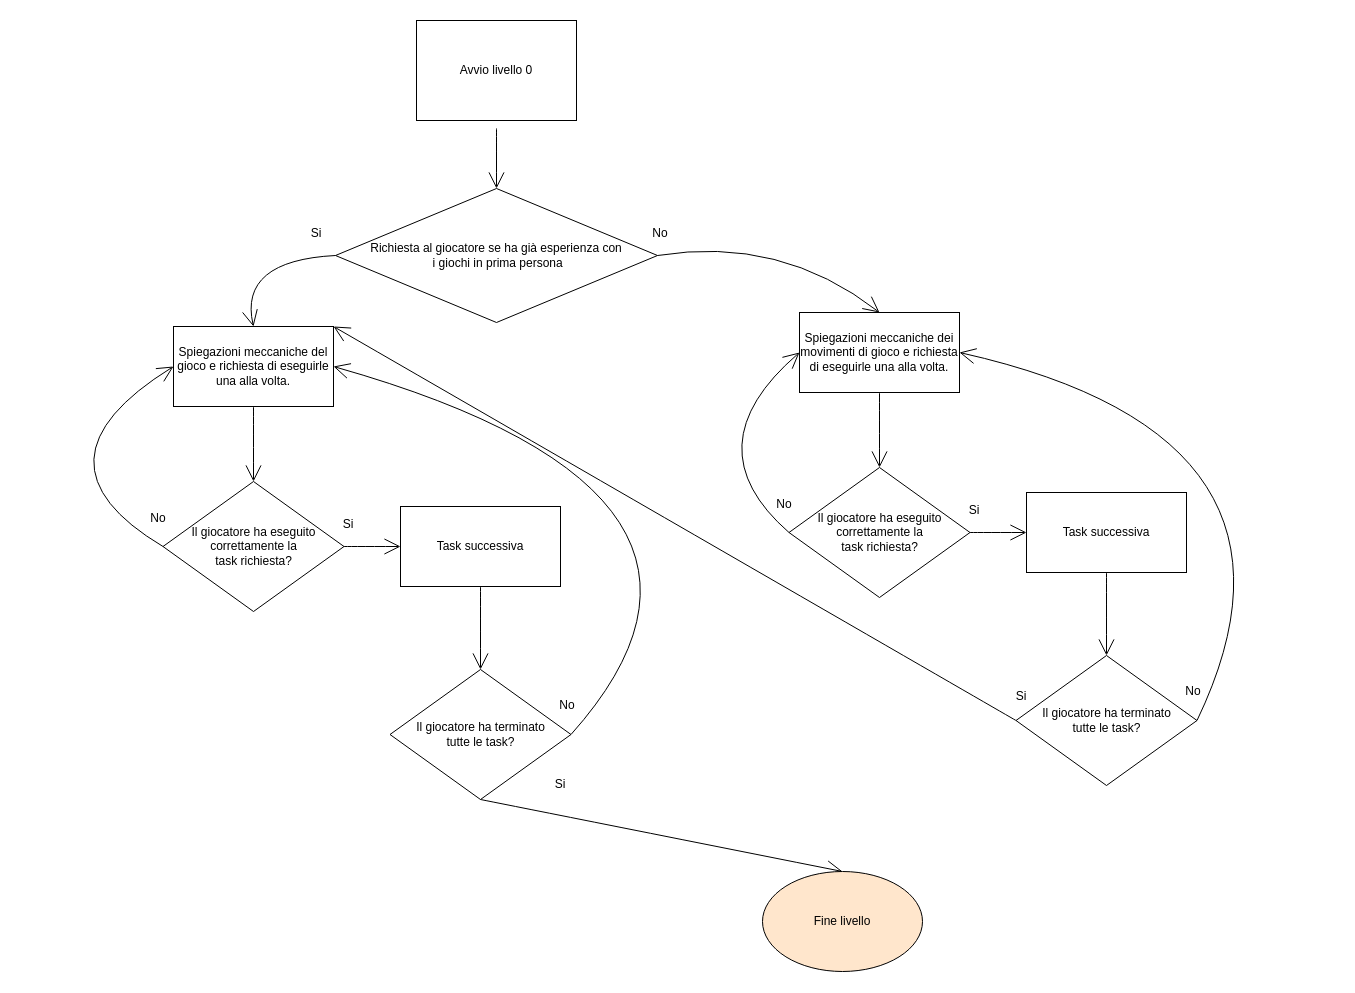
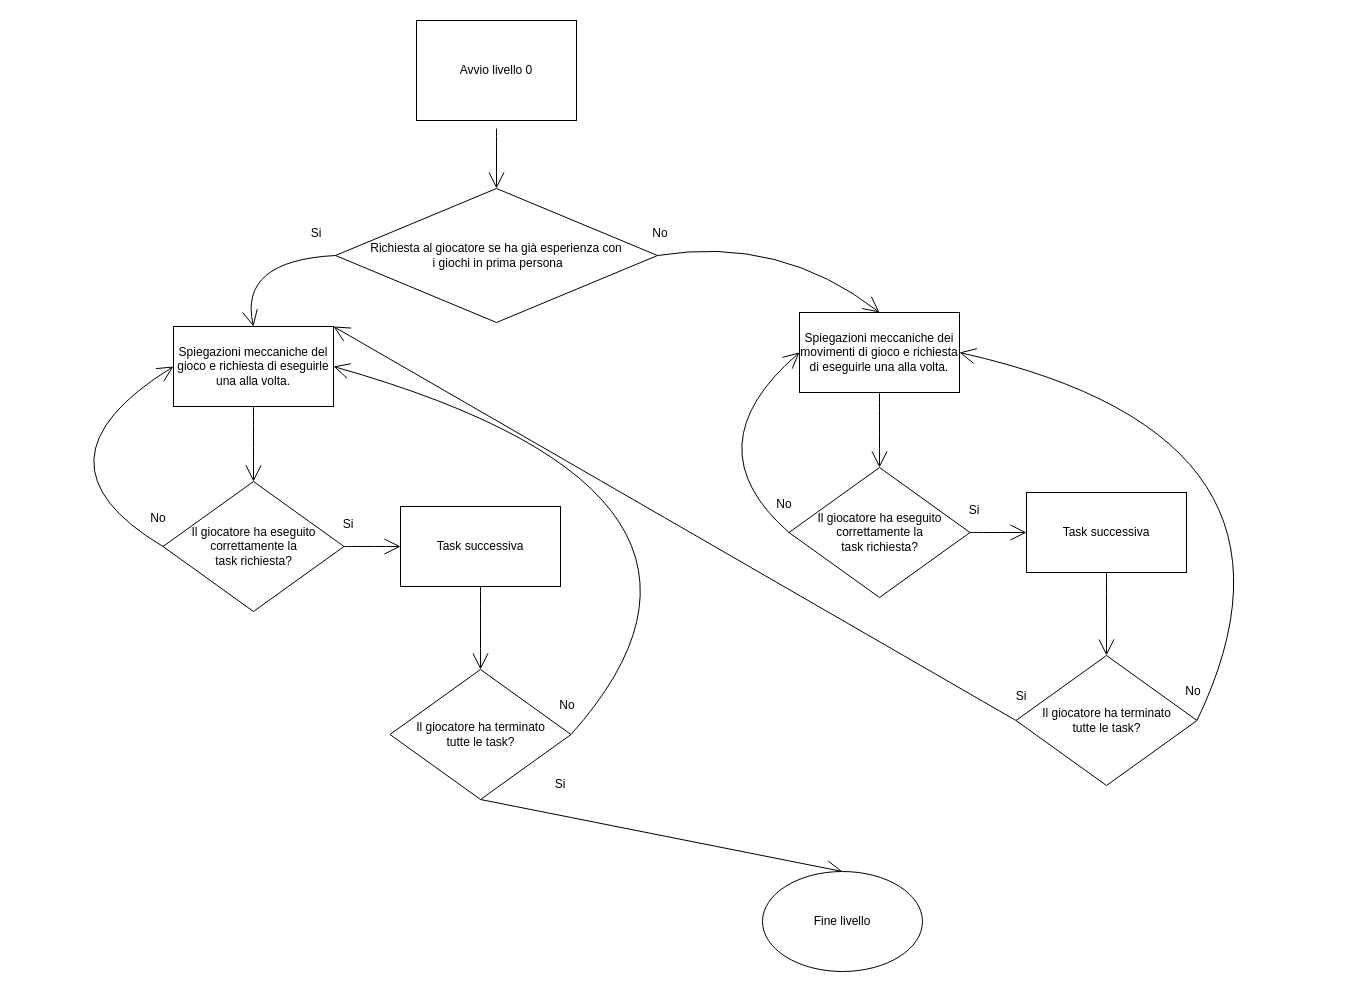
(843, 922) -> (843, 922)
